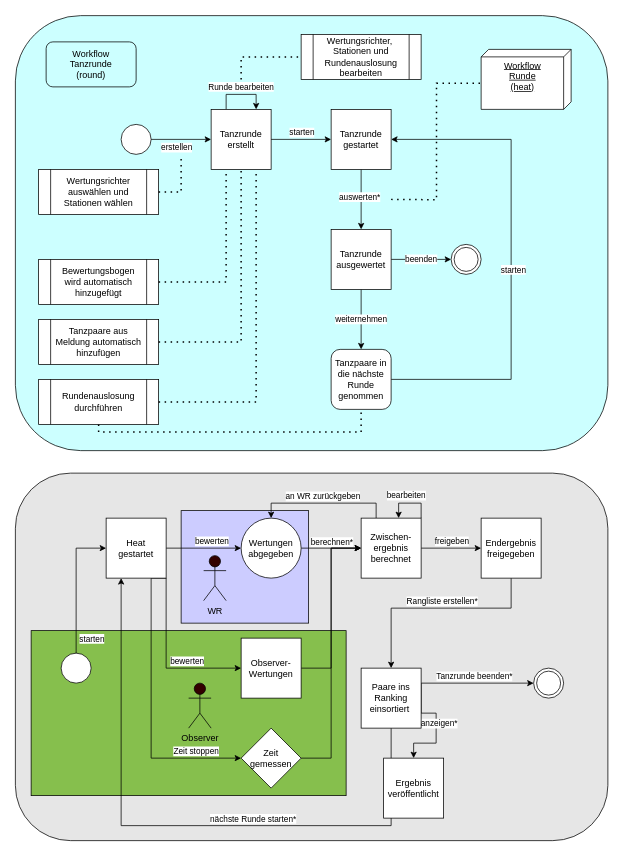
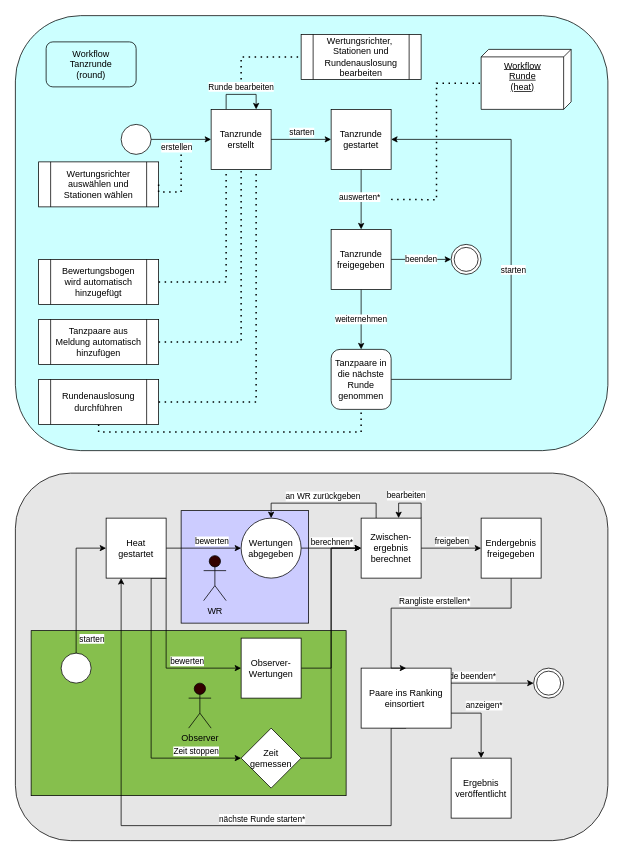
(99, 192) -> (99, 184)
(361, 259) -> (361, 259)
(391, 698) -> (406, 698)
(414, 788) -> (481, 788)
